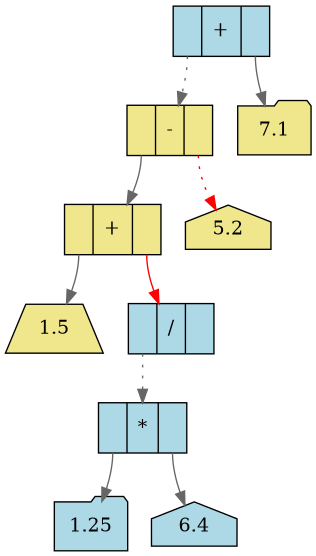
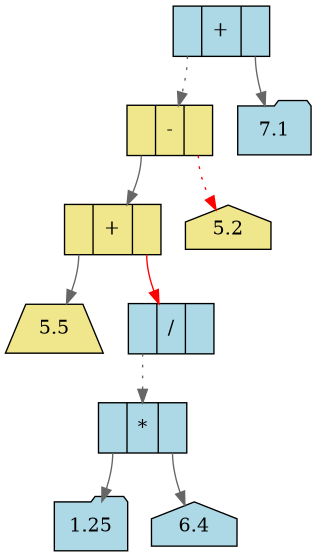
(274, 130) -> (274, 130)
(54, 329) -> (54, 329)
